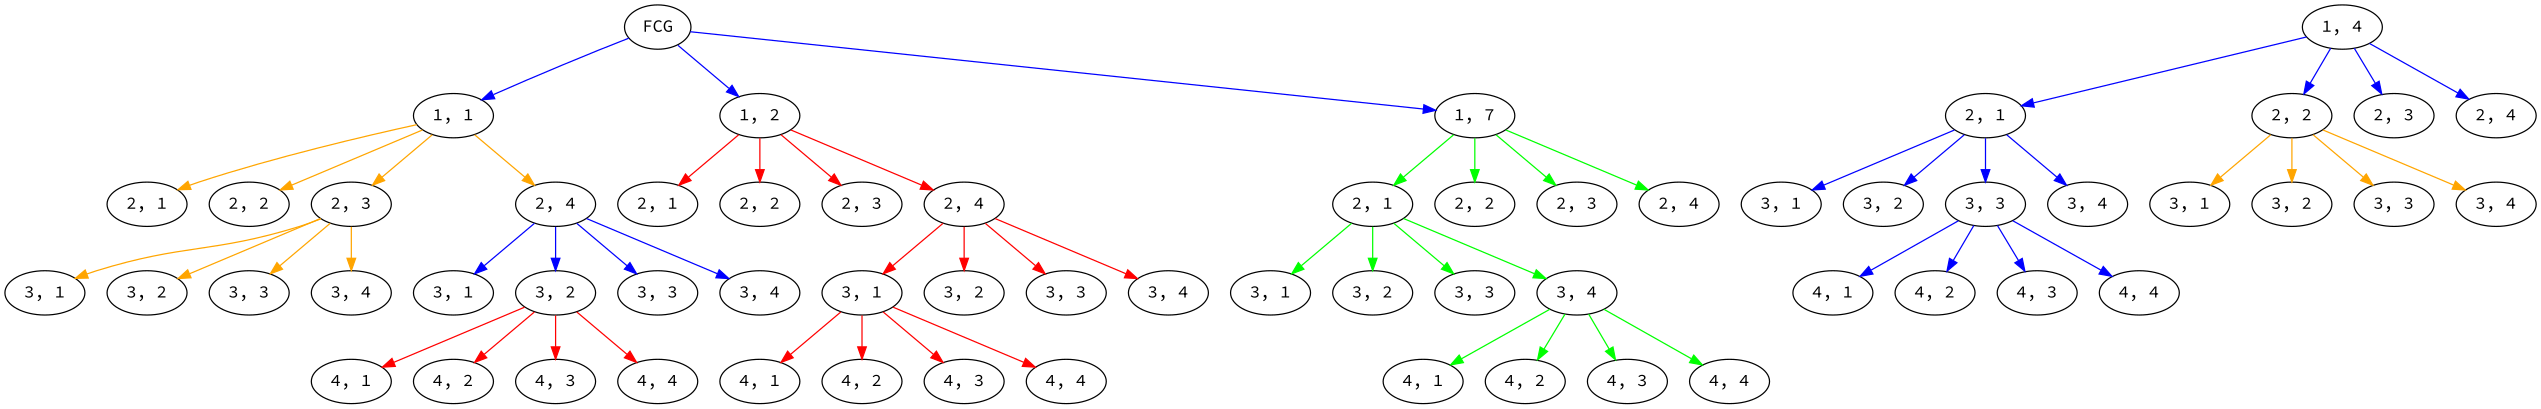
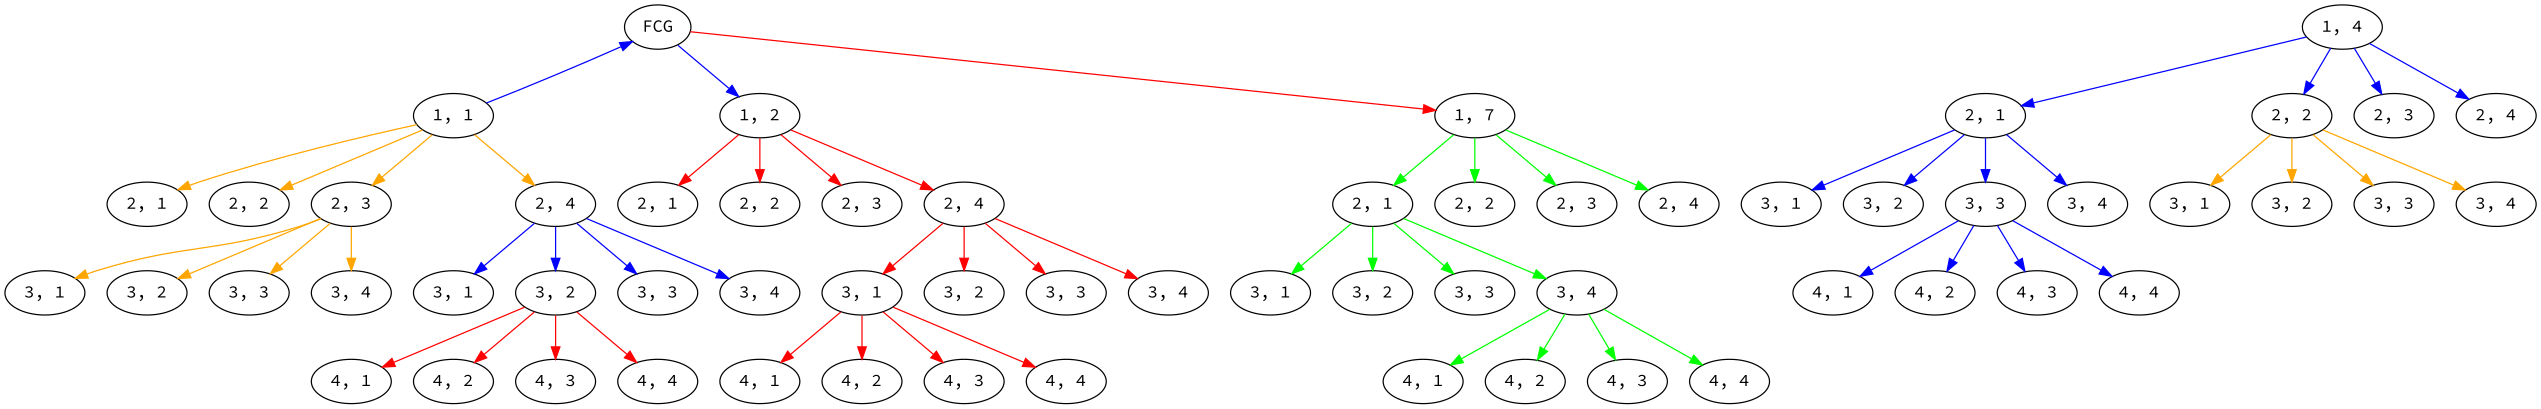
(561, 66) -> (554, 76)
(1057, 70) -> (1057, 70)
